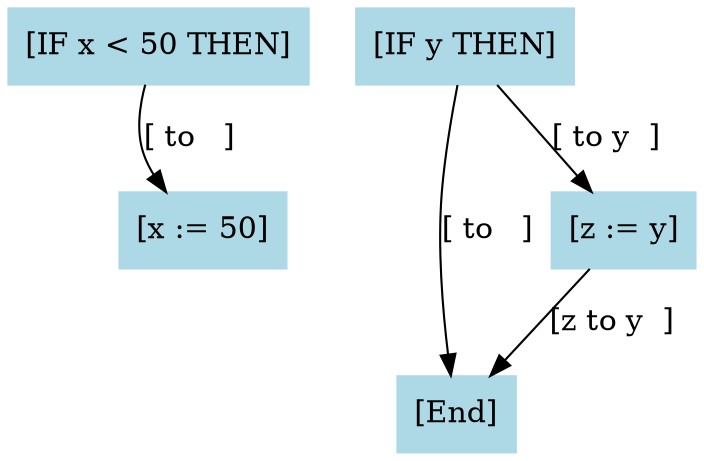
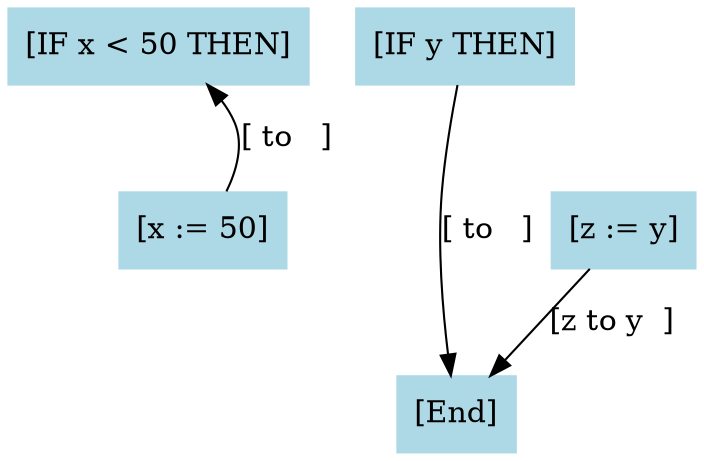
(537, 130) -> none
(139, 131) -> (239, 145)
